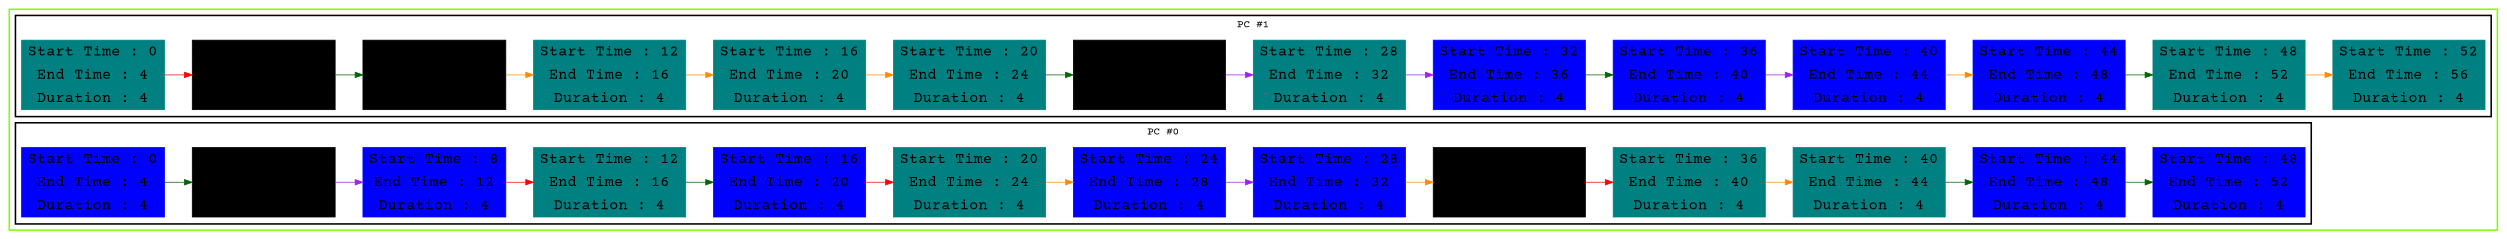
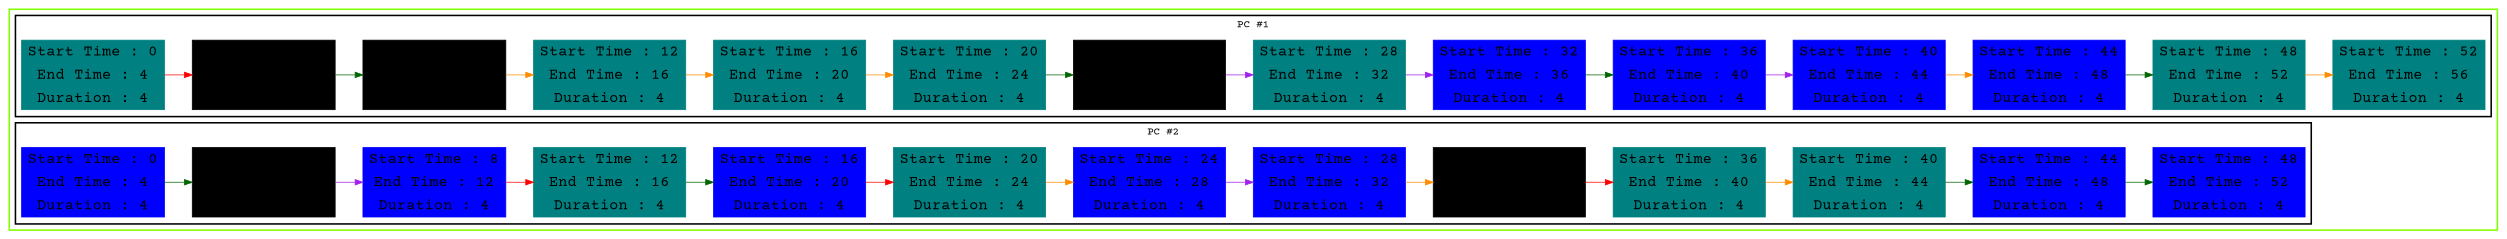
(1163, 132) -> (1163, 132)
